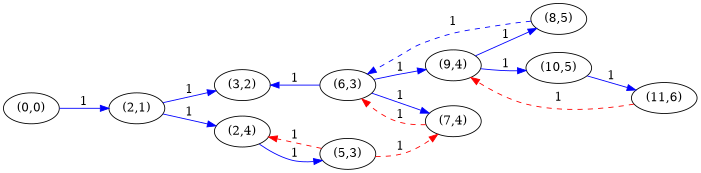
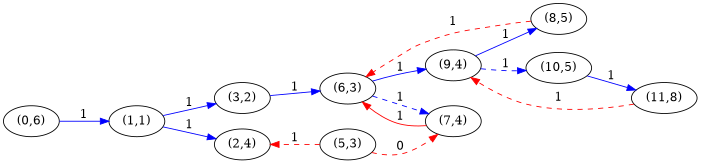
(449, 34) -> (448, 35)
(499, 70) -> (499, 70)
(300, 85) -> (291, 94)
(664, 98) -> (664, 98)
(397, 102) -> (396, 104)
(31, 108) -> (31, 121)
(137, 108) -> (137, 121)
(395, 121) -> (396, 123)
(401, 147) -> (401, 147)
(285, 158) -> none
